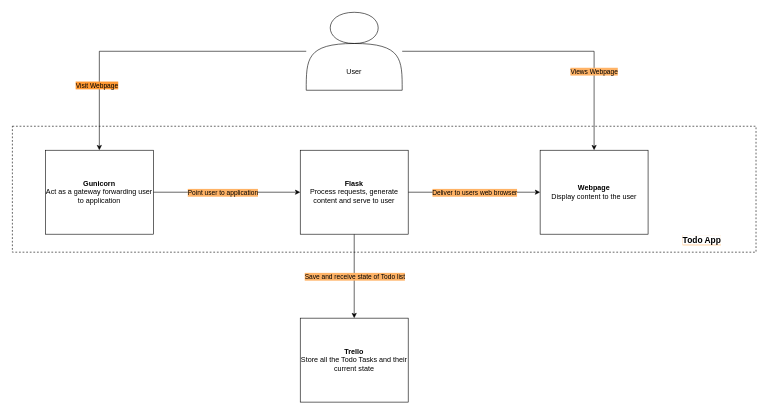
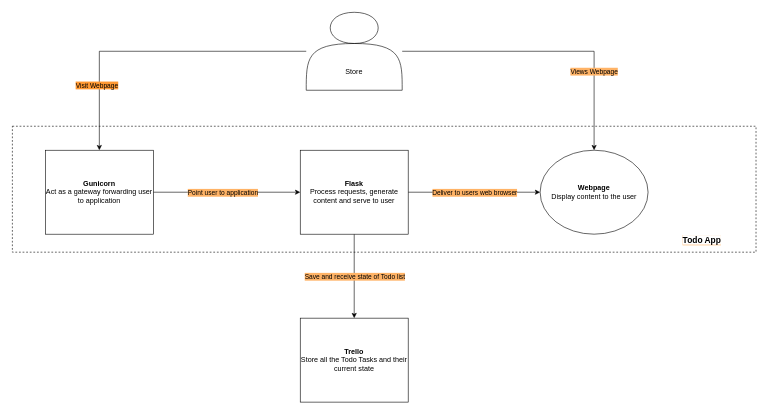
(354, 72) -> (354, 72)
(594, 192) -> (594, 192)
